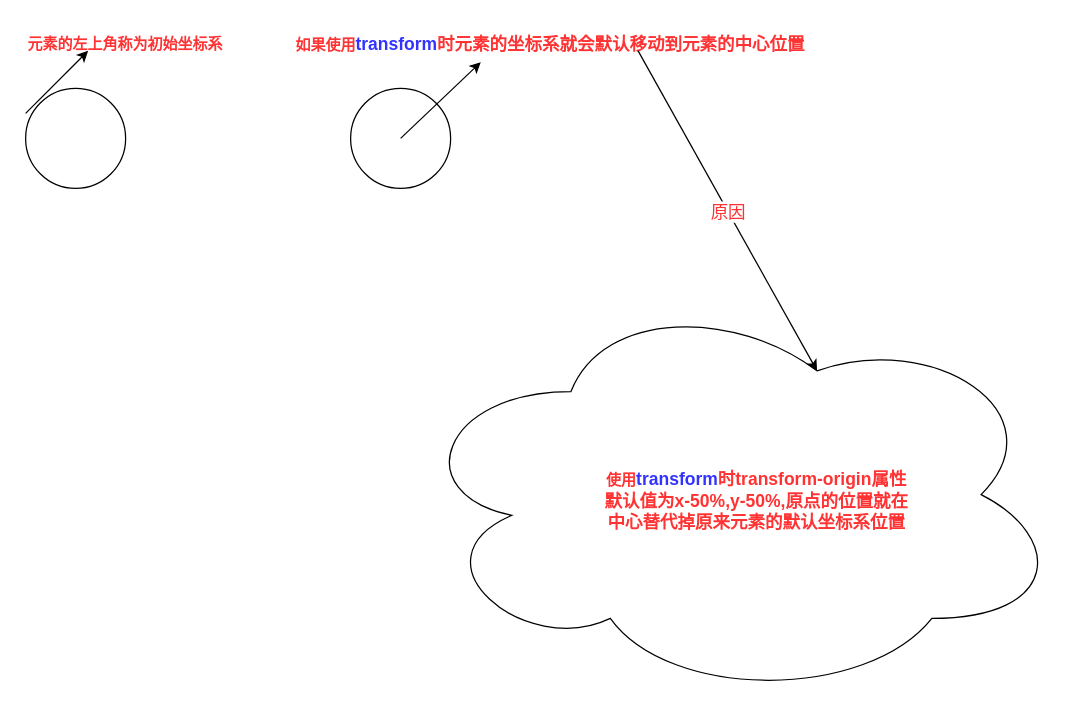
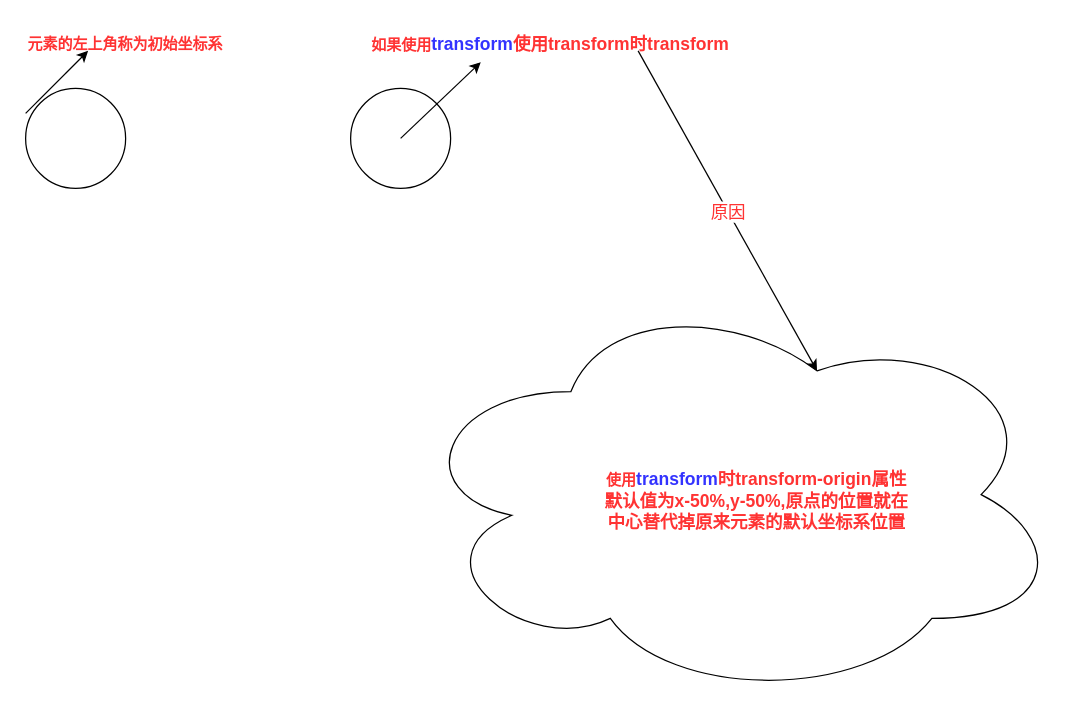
(551, 44) -> (551, 44)
